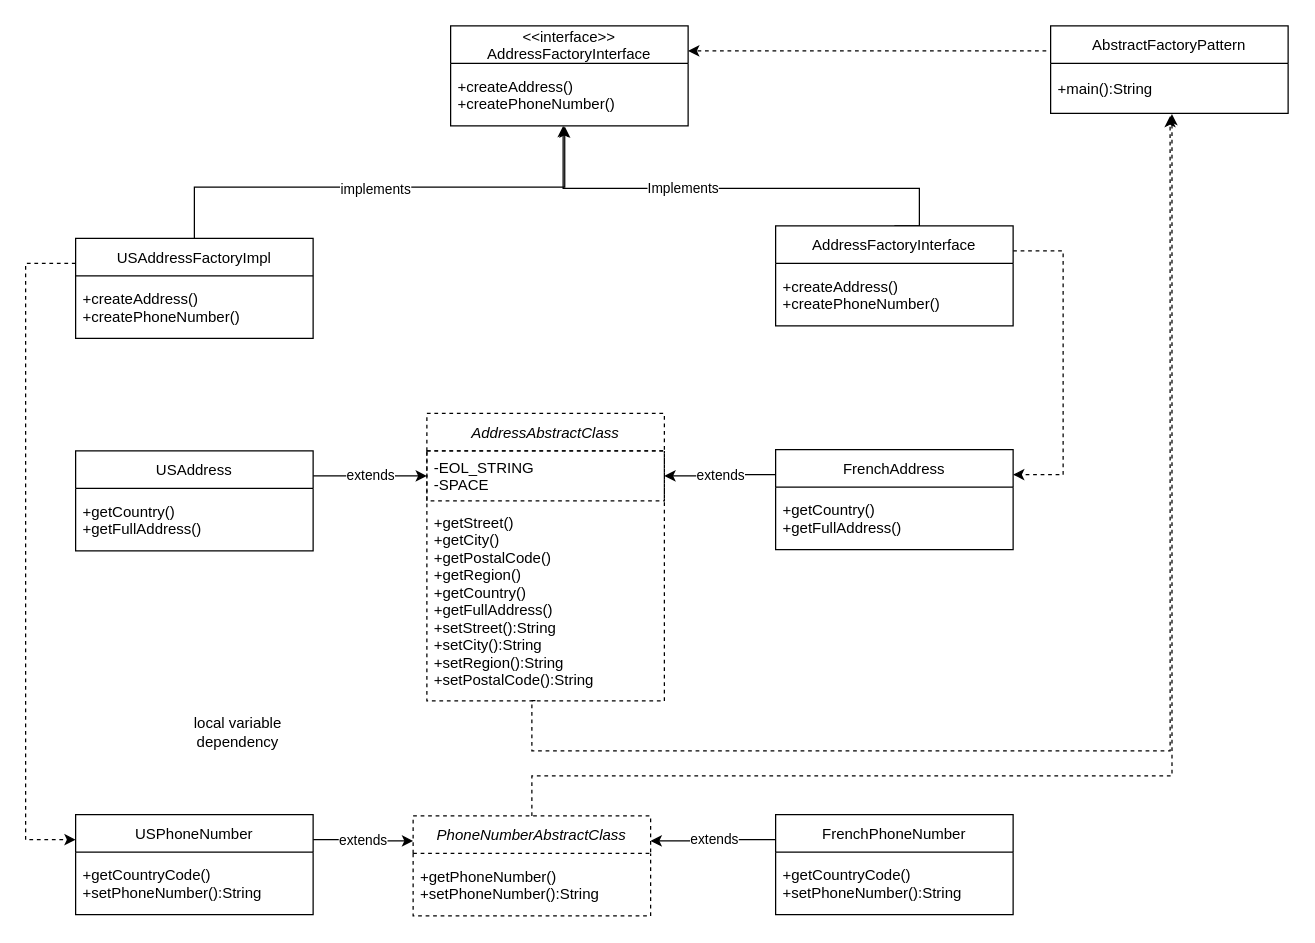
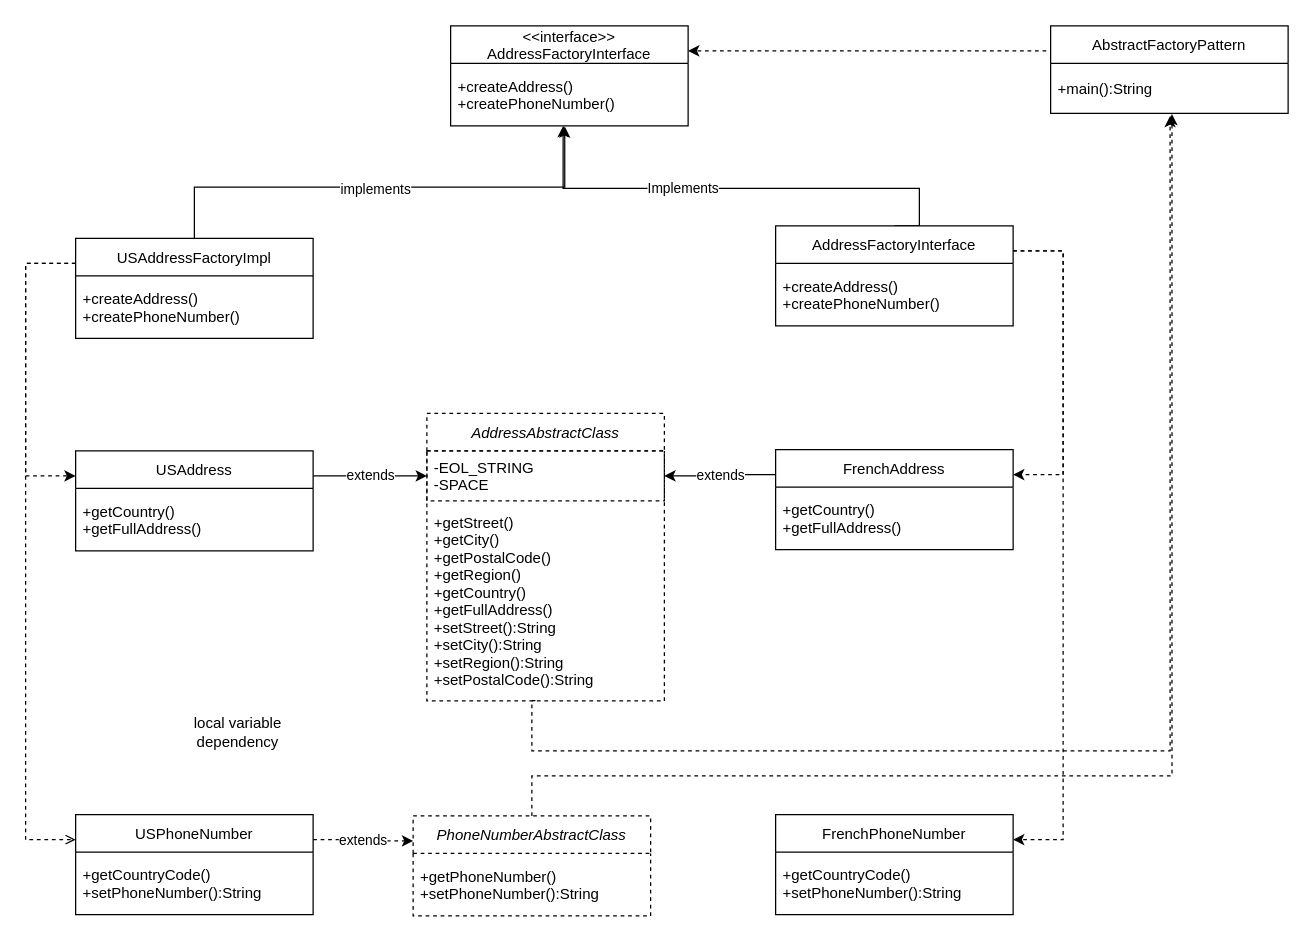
none -> (48, 476)
none -> (1063, 679)
(66, 839) -> (68, 839)
(326, 839) -> (326, 839)
(717, 839) -> none
